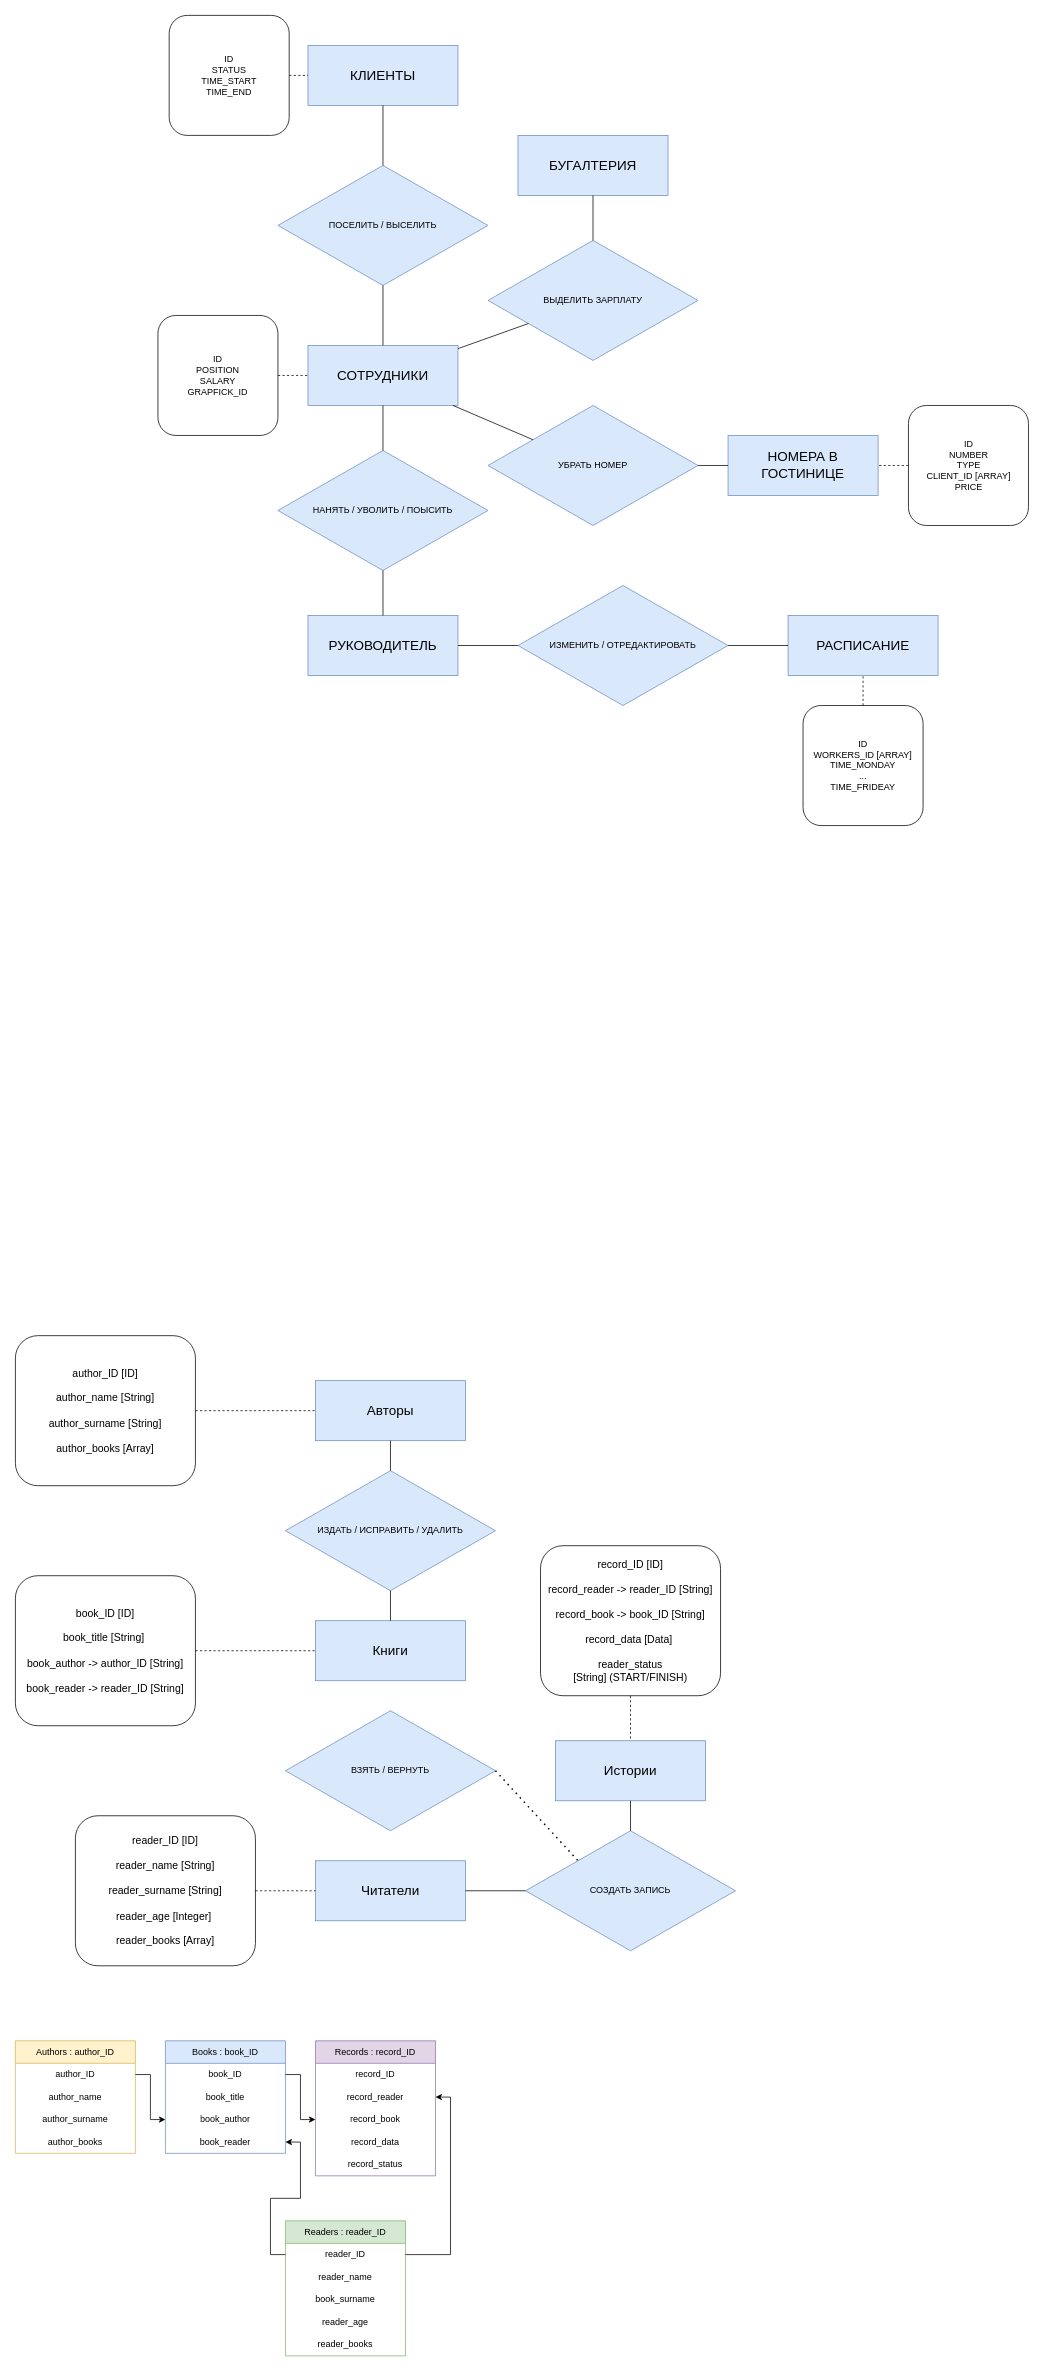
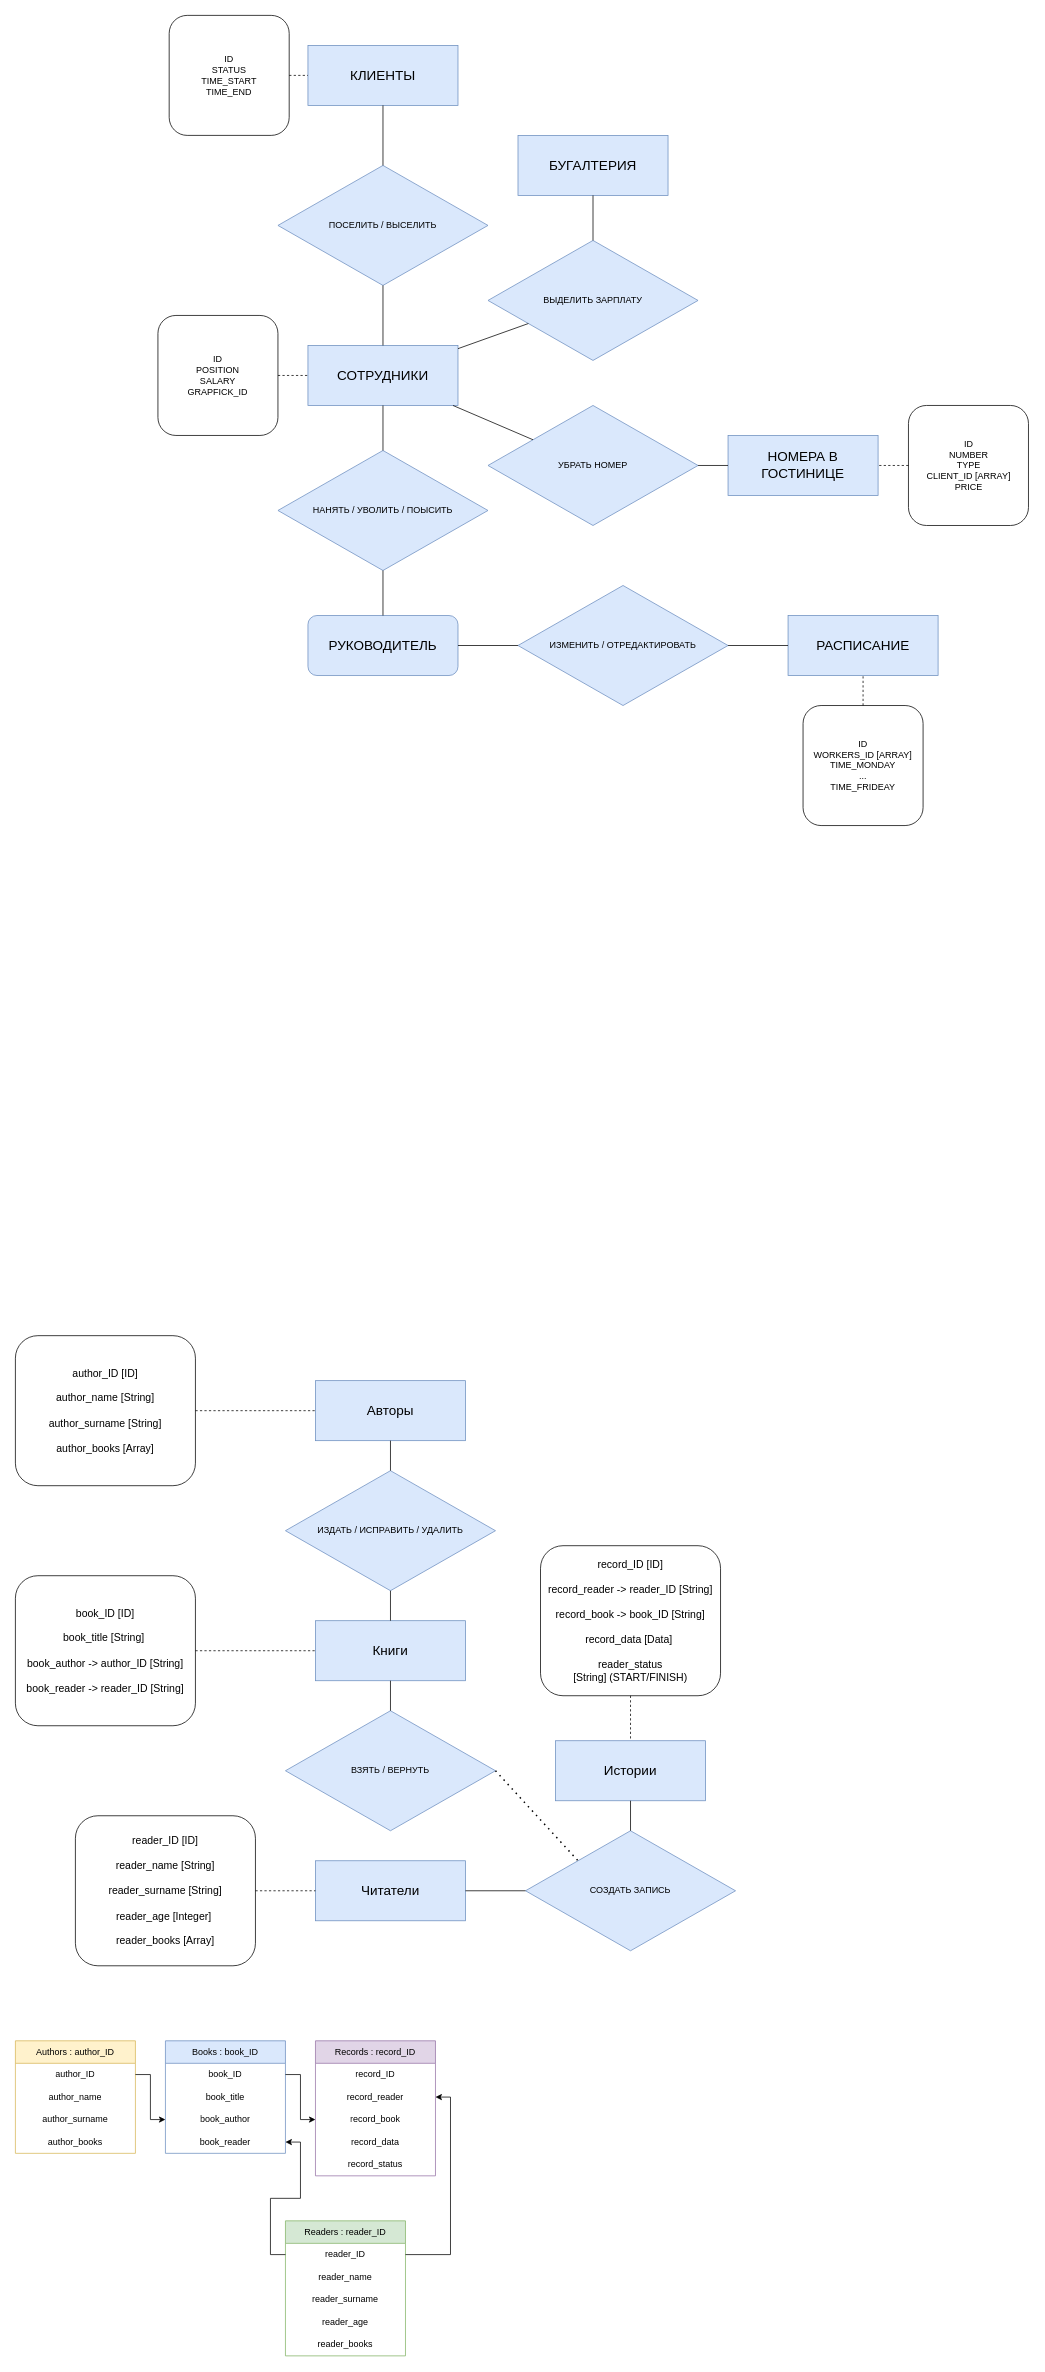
(383, 645) -> (383, 645)
none -> (390, 1695)
(345, 2299) -> (345, 2299)
